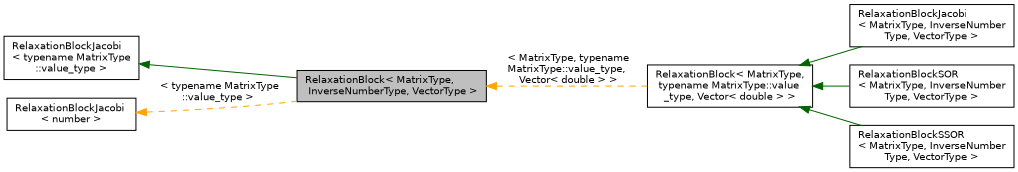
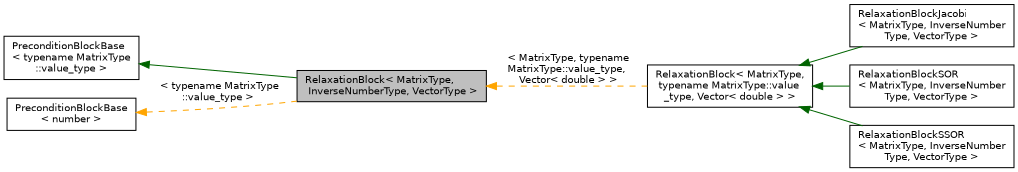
(71, 58) -> (71, 58)
(71, 114) -> (71, 114)
